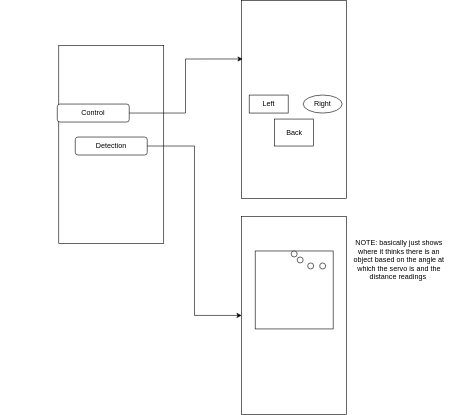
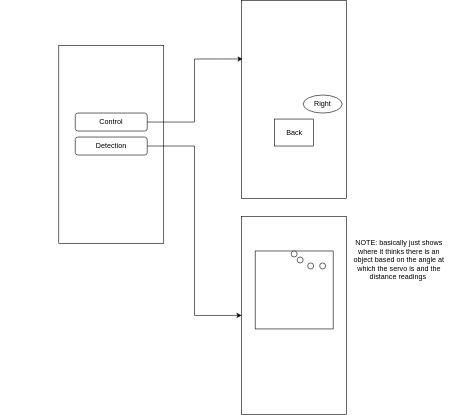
(269, 104) -> none
(93, 113) -> (111, 122)
